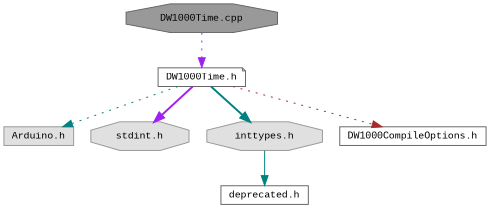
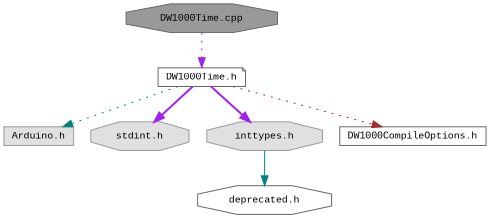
(227, 101) -> (227, 101)
(265, 195) -> (265, 200)
